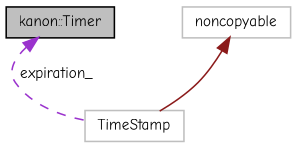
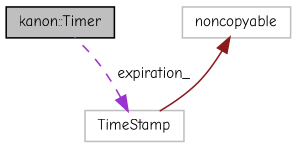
(29, 97) -> (100, 65)
